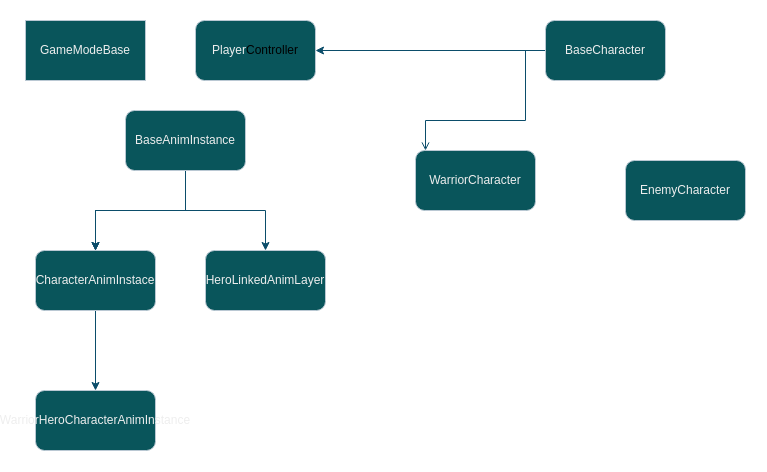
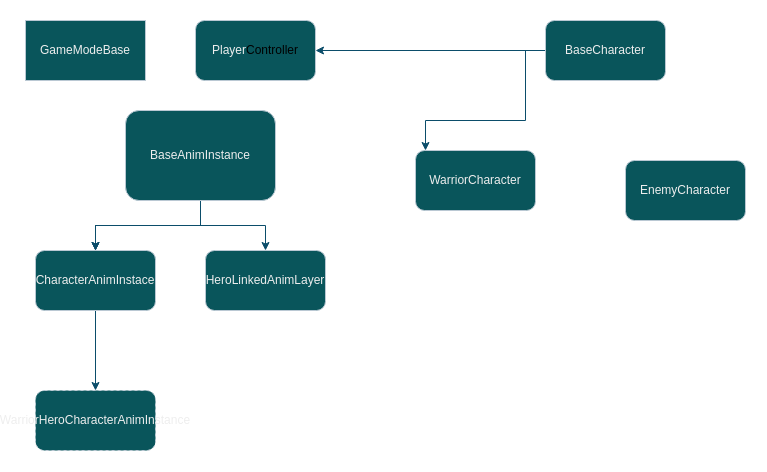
(186, 141) -> (201, 156)
(426, 143) -> (426, 142)
(96, 421) -> (96, 421)
